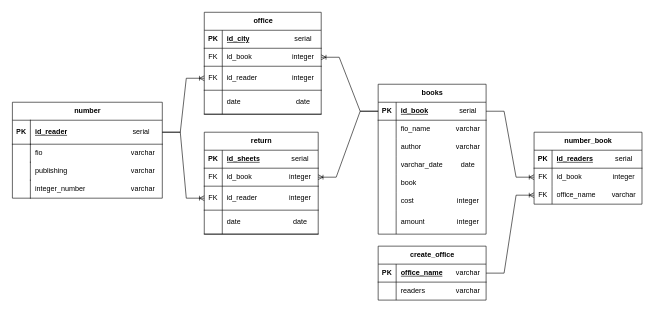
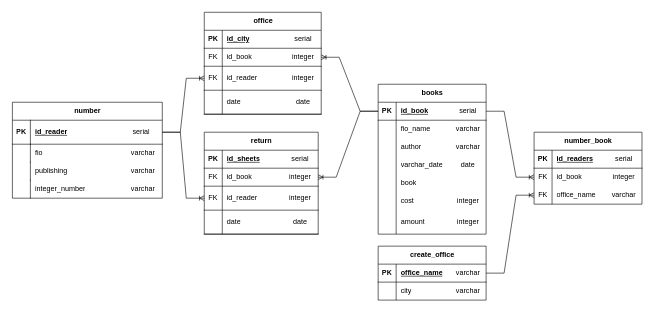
(415, 291) -> (408, 291)
